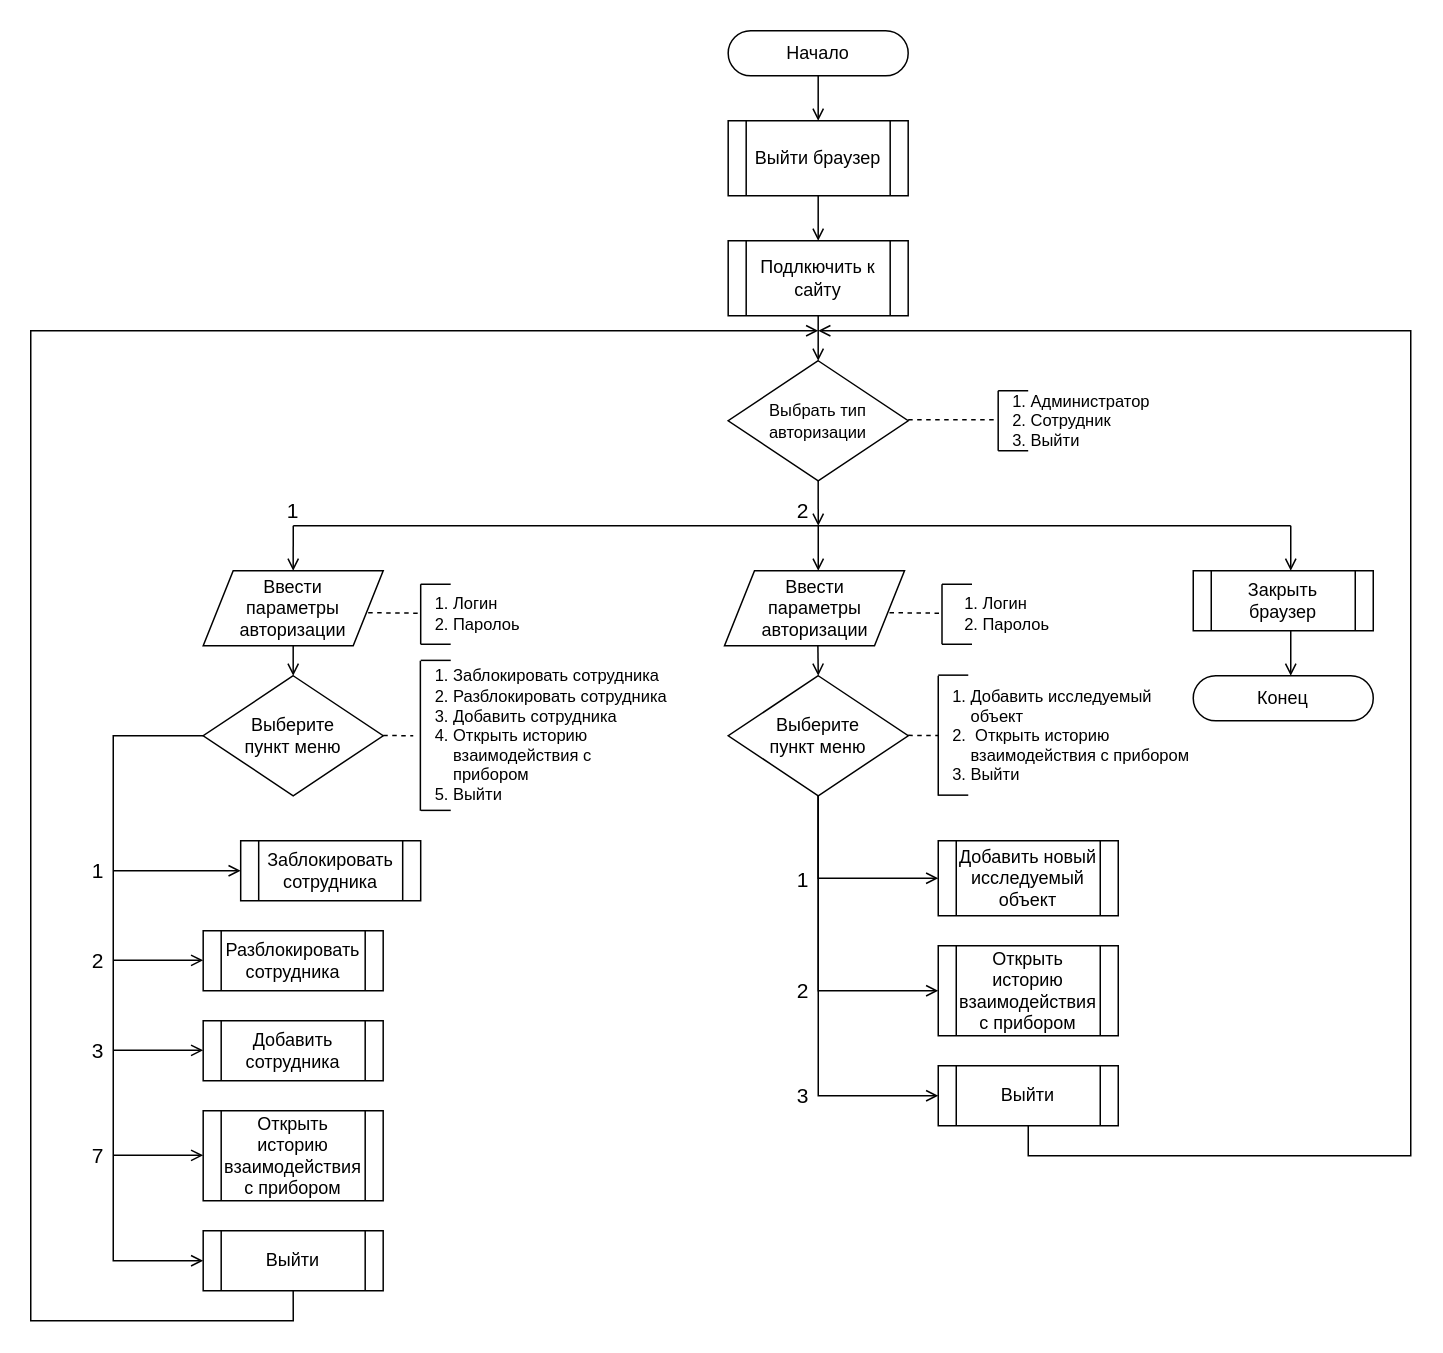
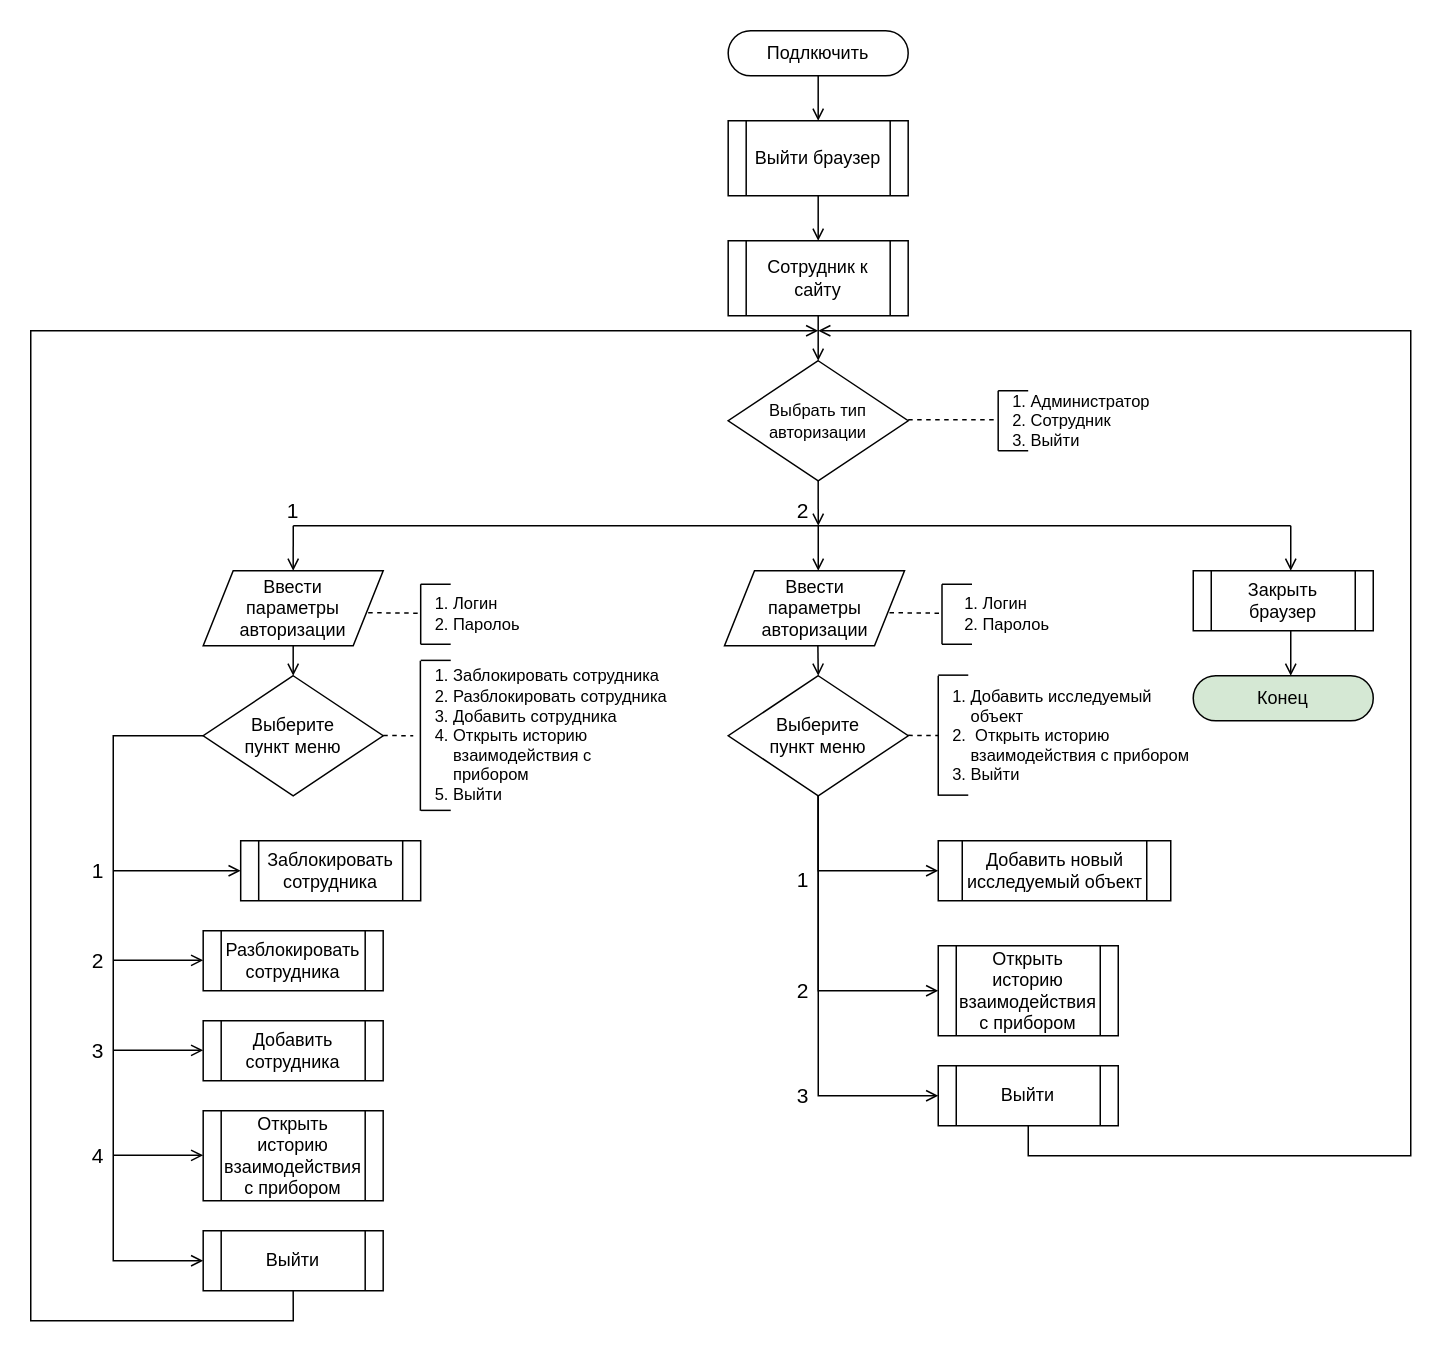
(818, 53) -> (818, 53)
(818, 278) -> (818, 278)
(1283, 698) -> (1283, 698)
(1028, 878) -> (1055, 871)
(98, 1156) -> (98, 1156)
